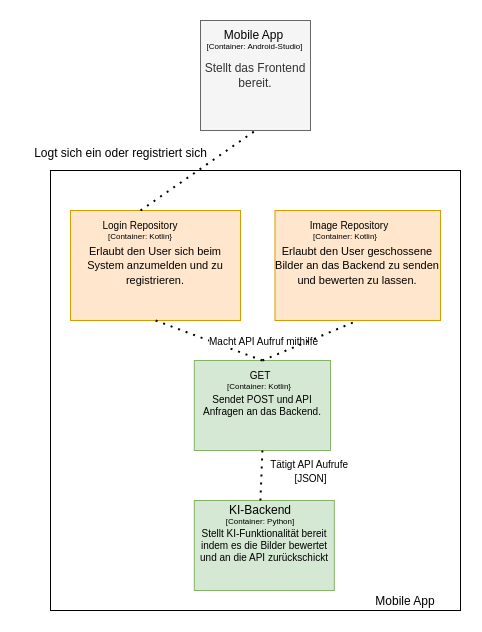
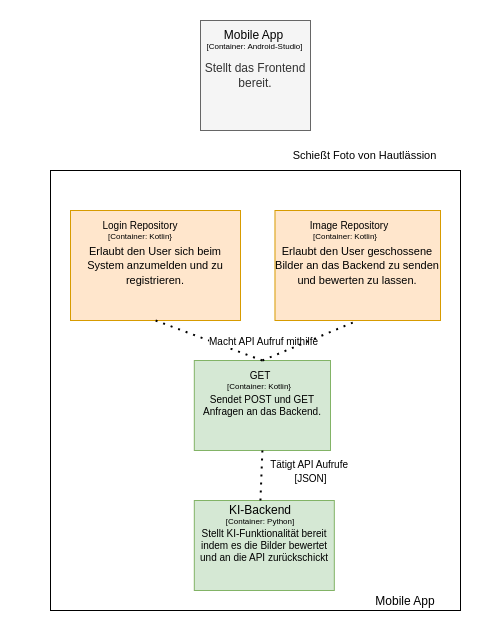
(121, 154) -> none
none -> (365, 156)
(196, 172) -> none
(263, 406) -> (263, 406)
